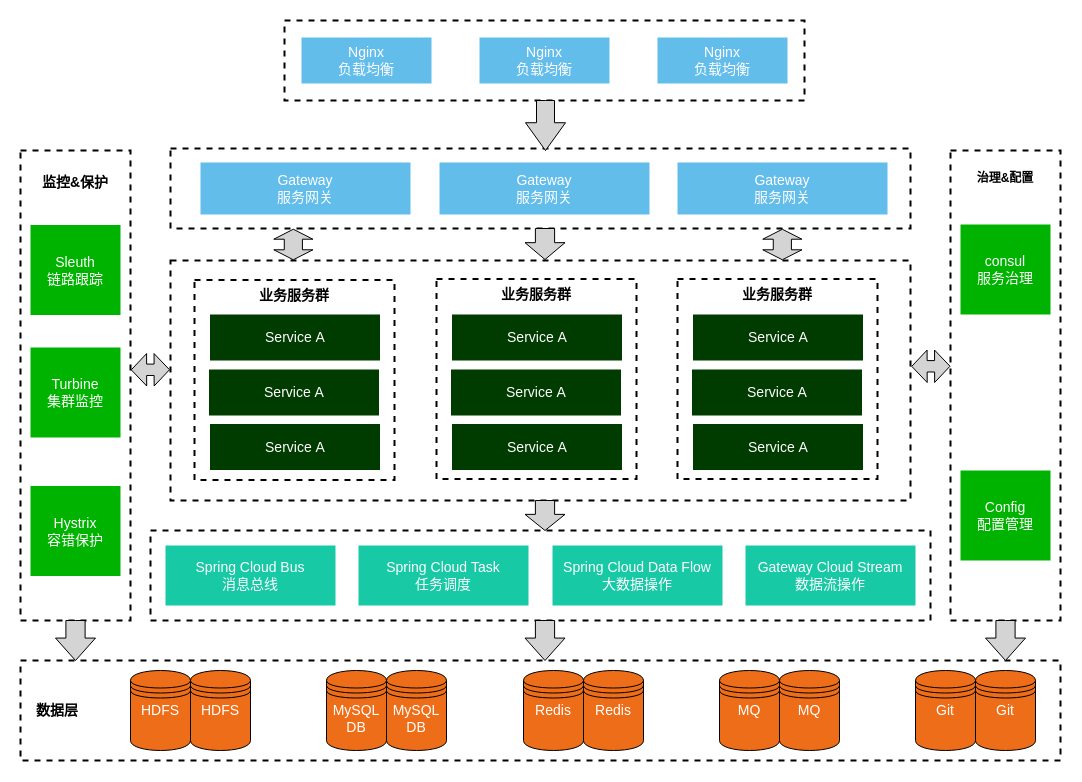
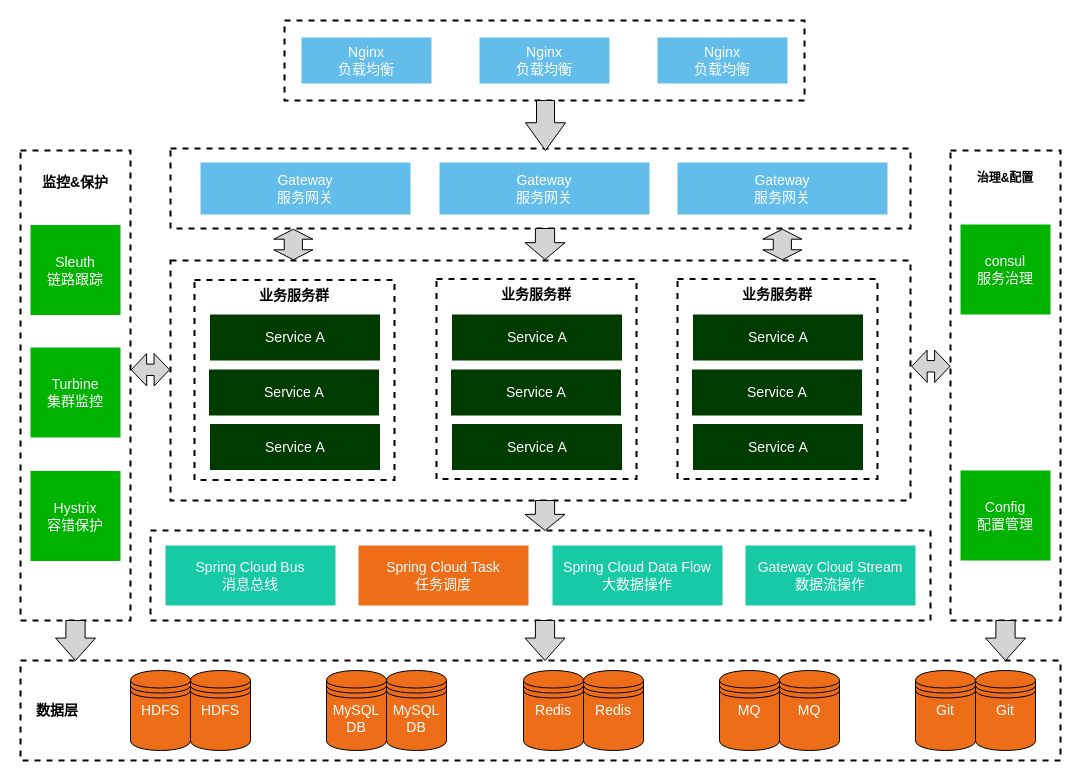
(76, 531) -> (76, 516)
(444, 576) -> (444, 576)
